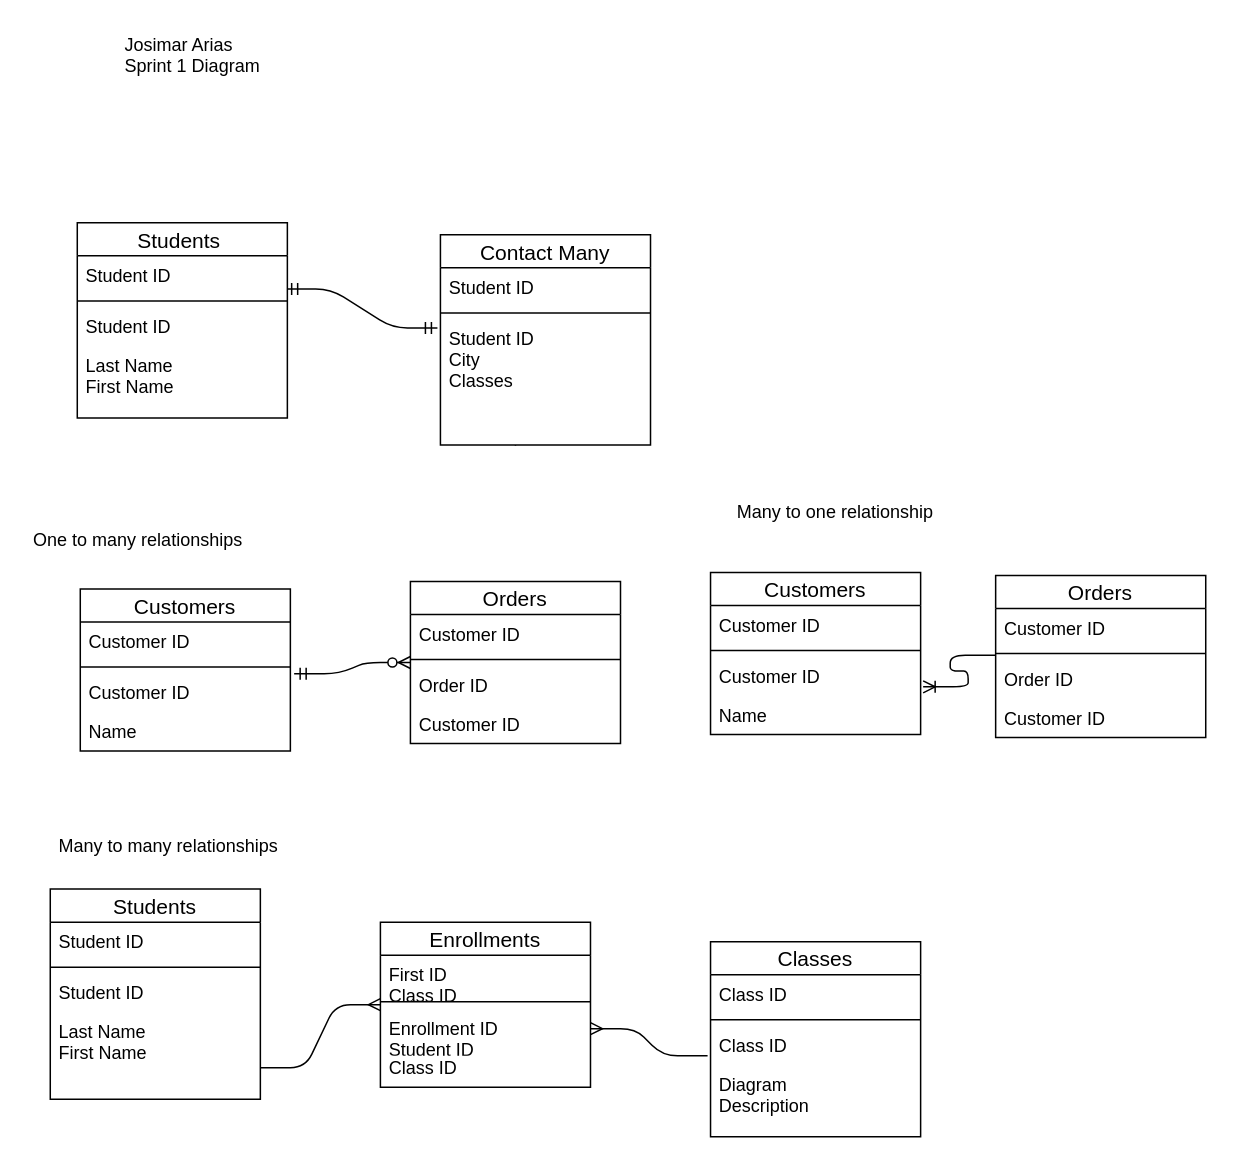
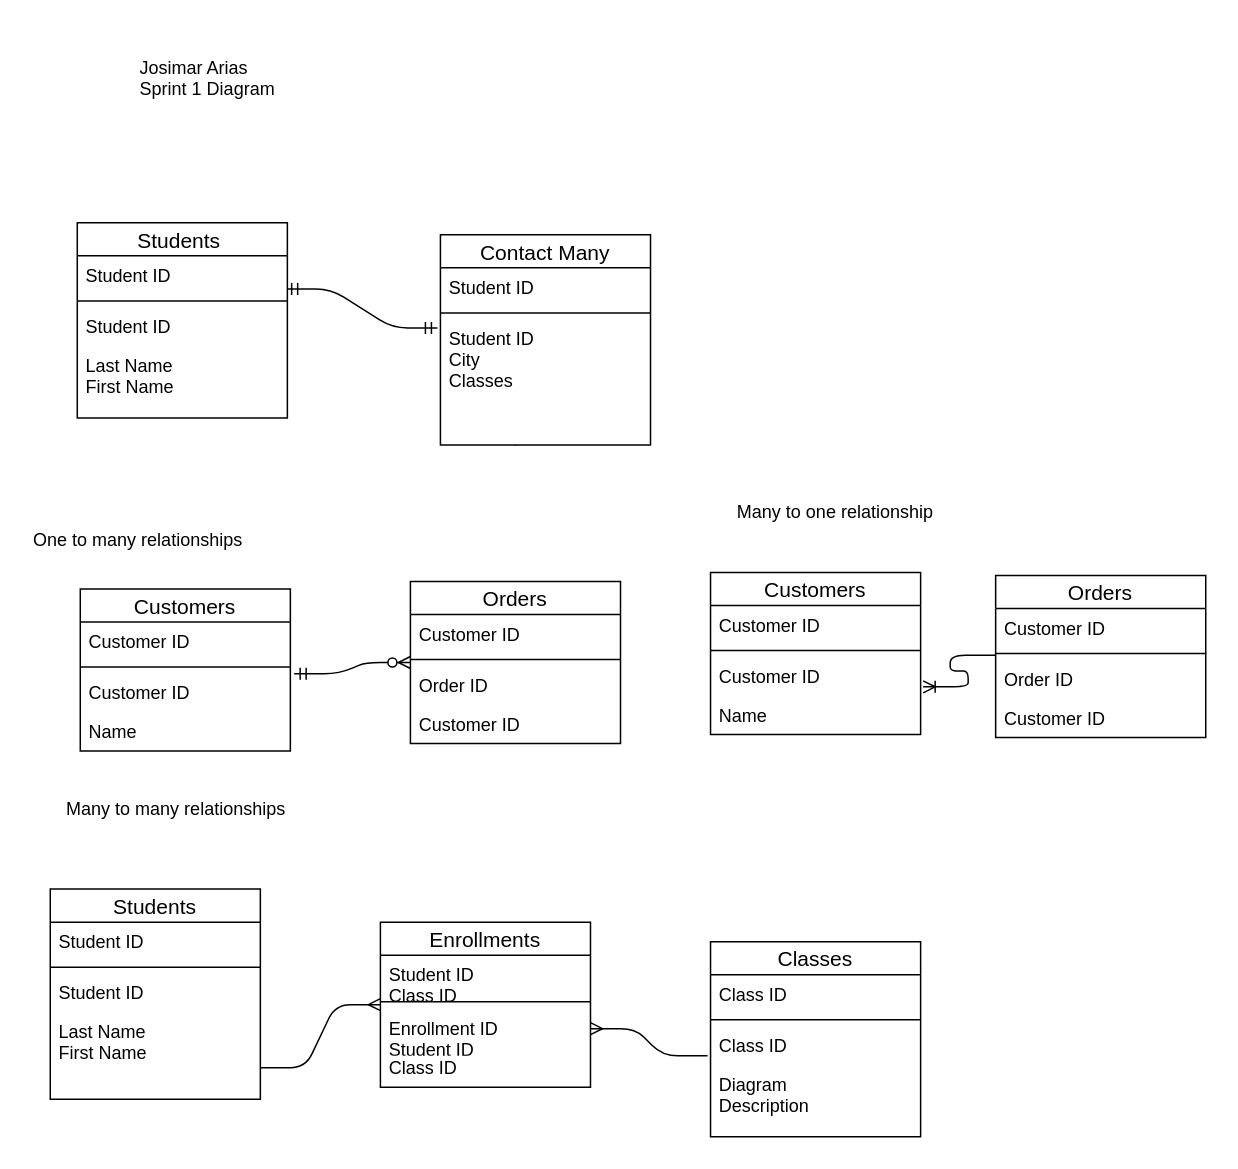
(205, 53) -> (220, 76)
(184, 847) -> (191, 809)
(424, 975) -> (437, 975)
